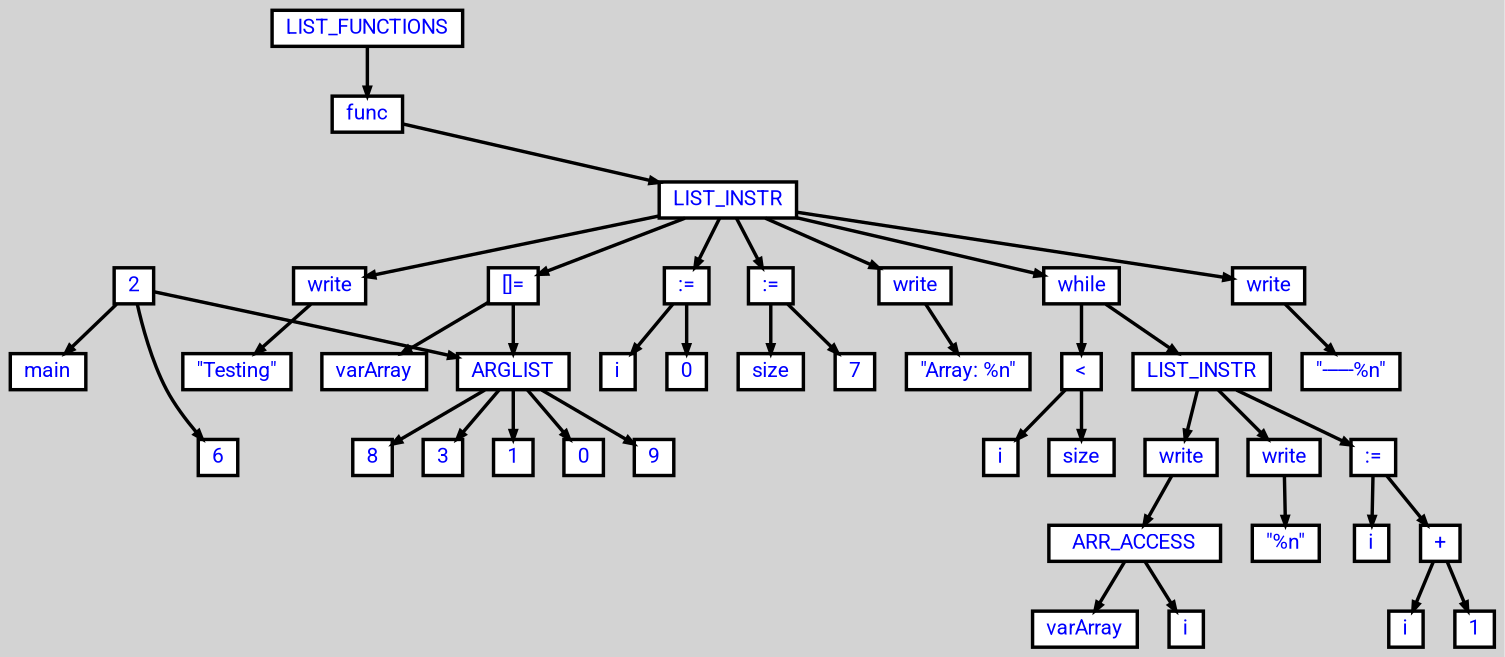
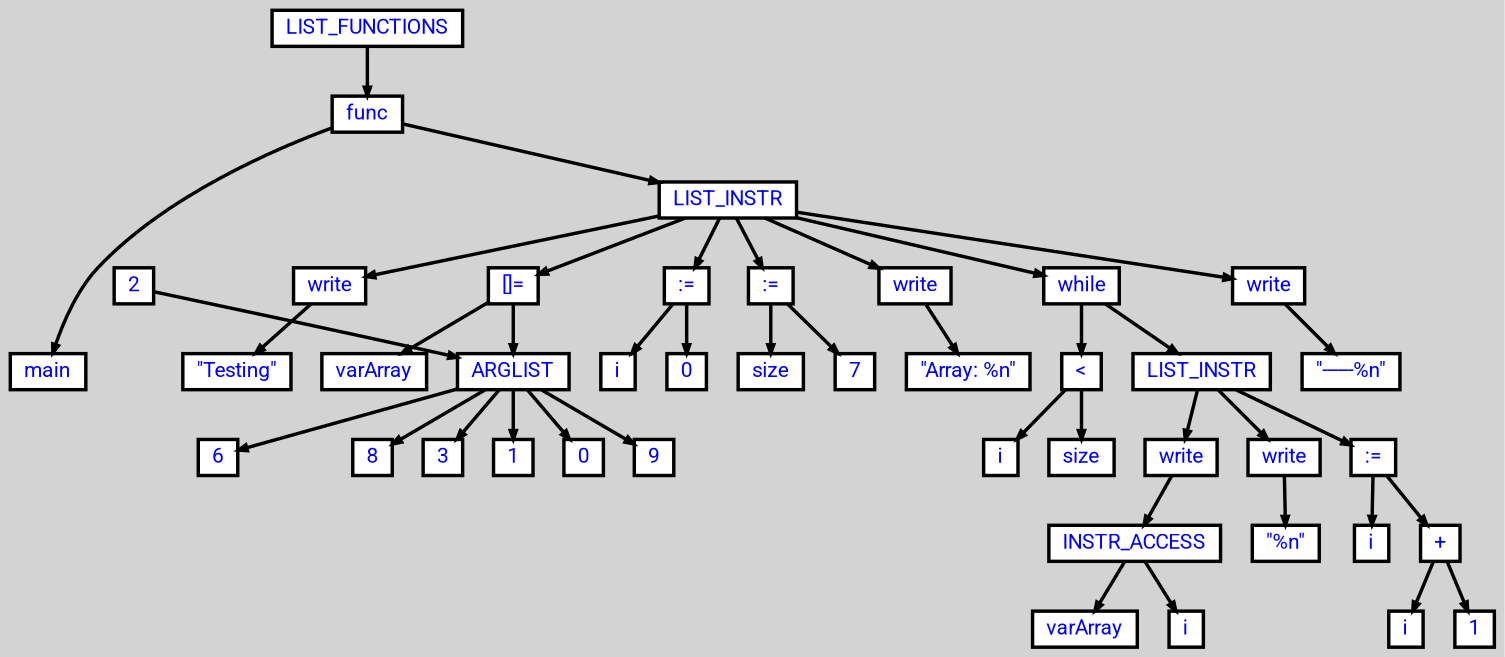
(94, 326) -> (170, 209)
(158, 372) -> (352, 418)
(1135, 543) -> (1135, 543)
